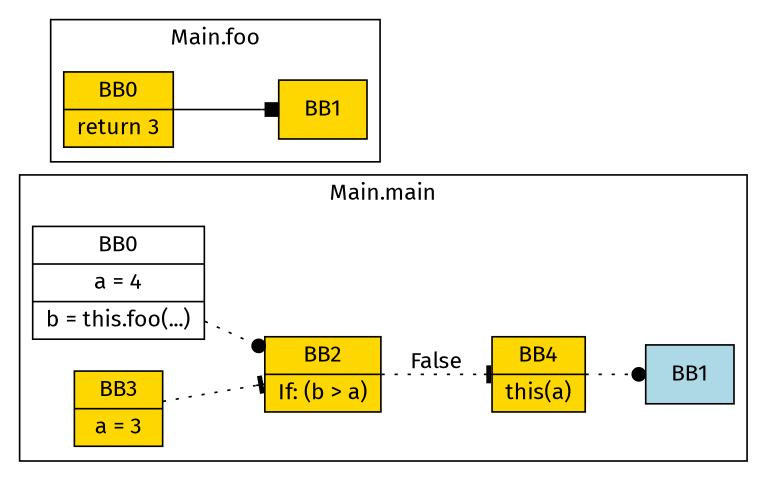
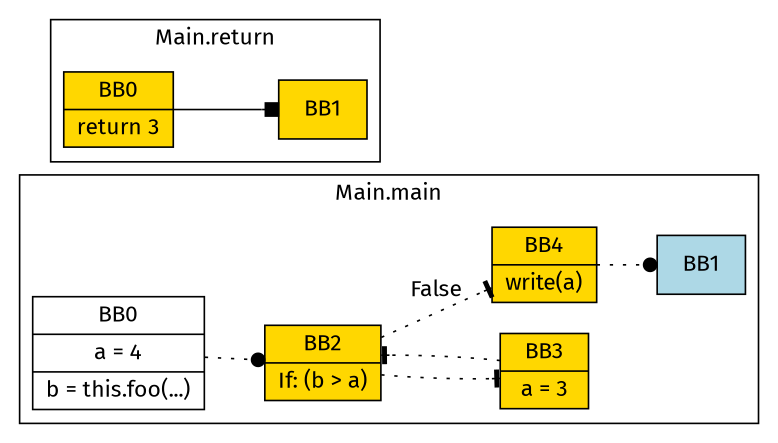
(215, 38) -> (215, 38)
none -> (437, 378)
(539, 392) -> (544, 283)
